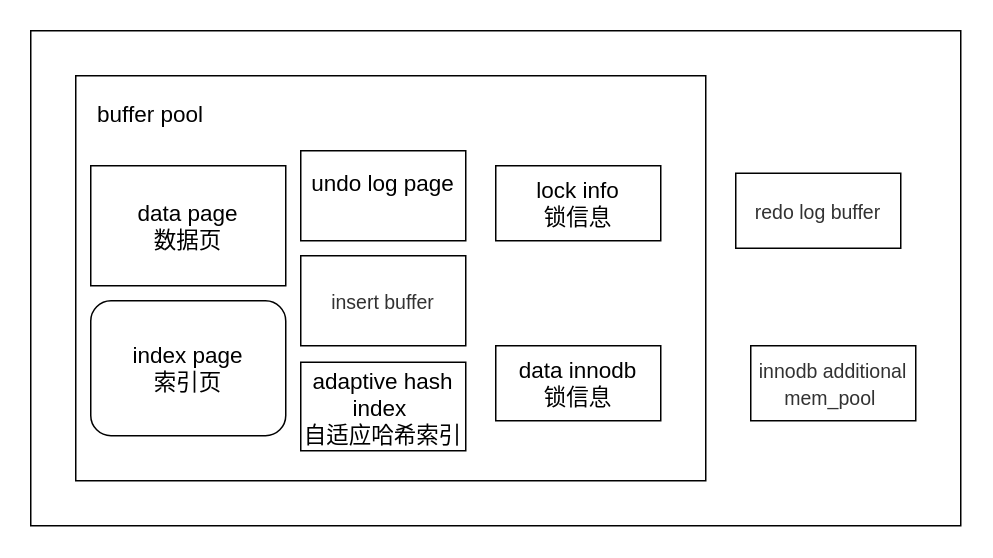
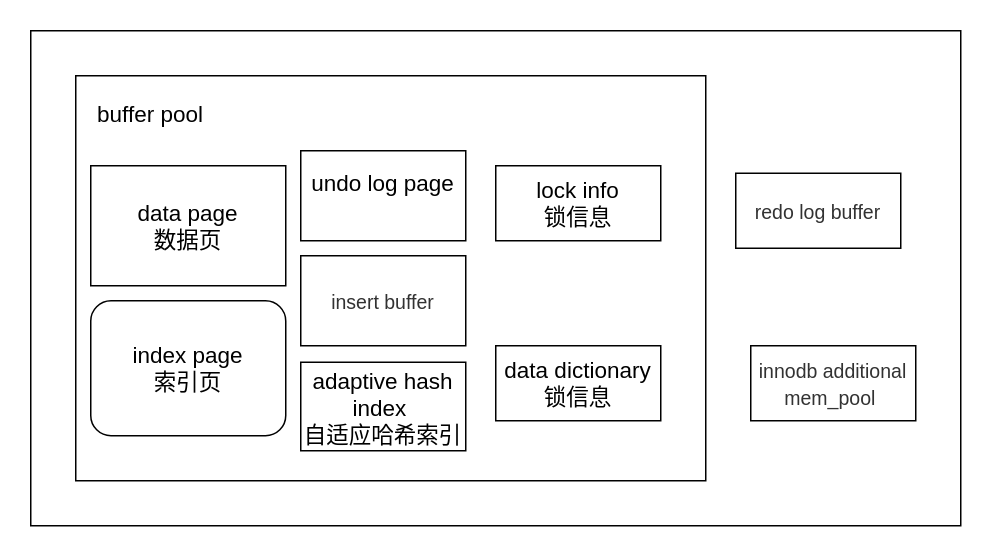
(578, 383) -> (578, 383)
